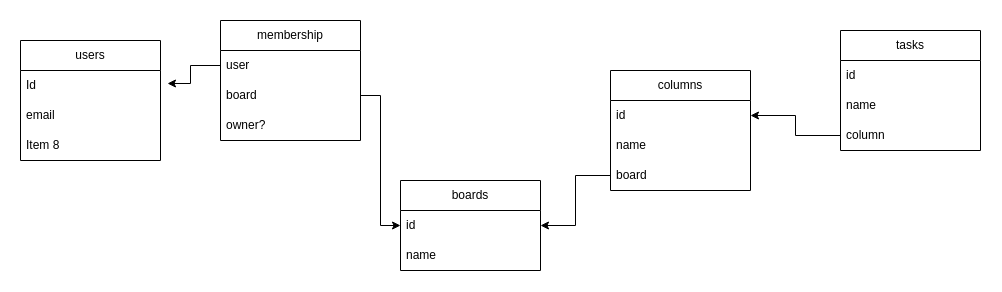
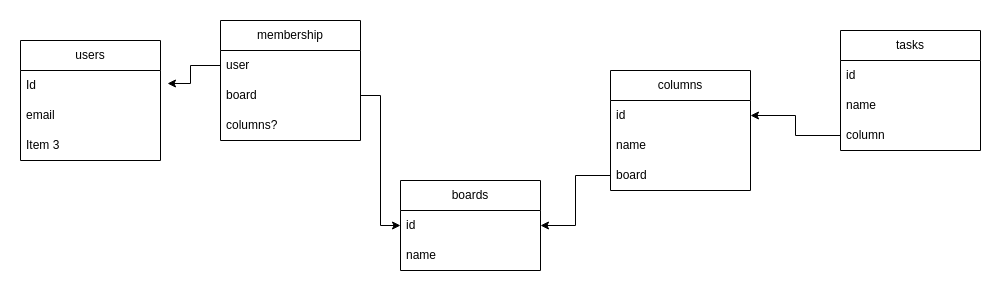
(247, 126) -> (252, 126)
(45, 146) -> (45, 146)
